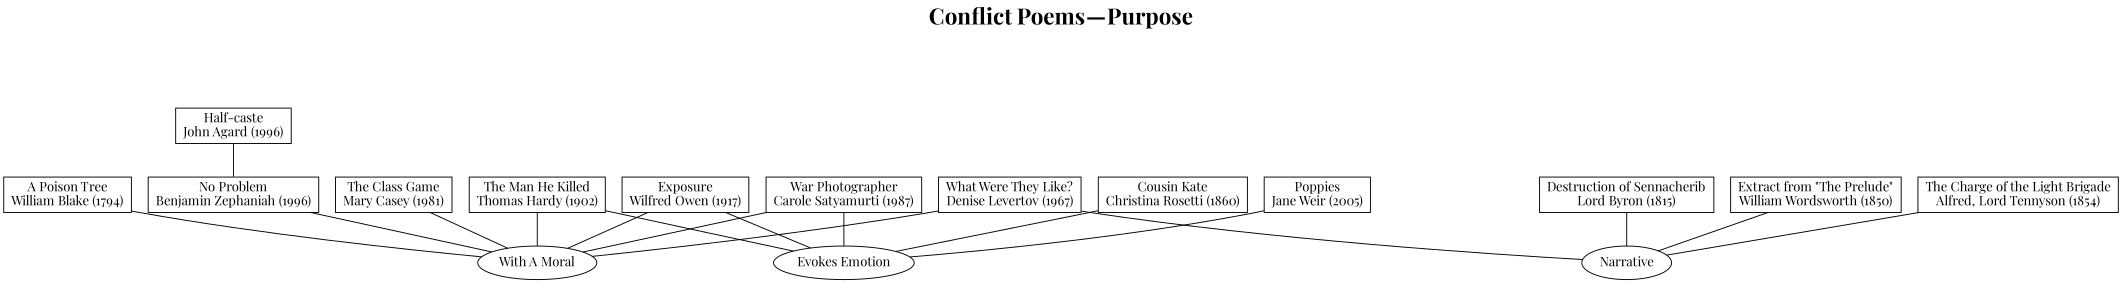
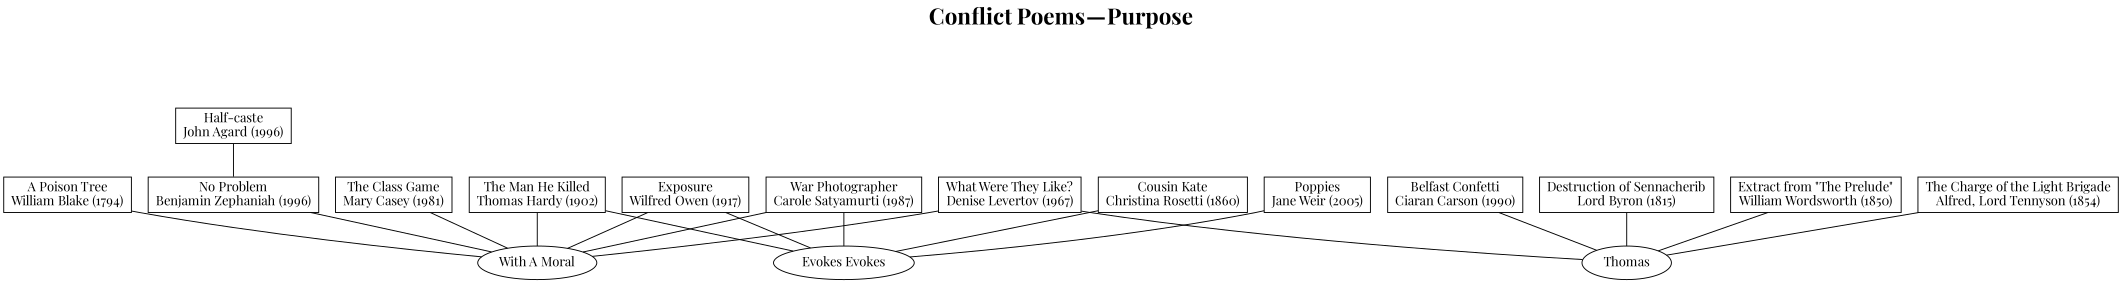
none -> (1455, 195)
(844, 263) -> (844, 263)
(1627, 263) -> (1627, 263)
